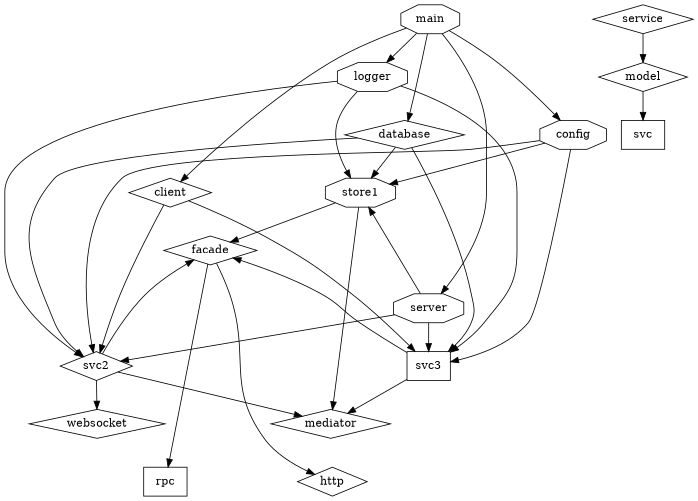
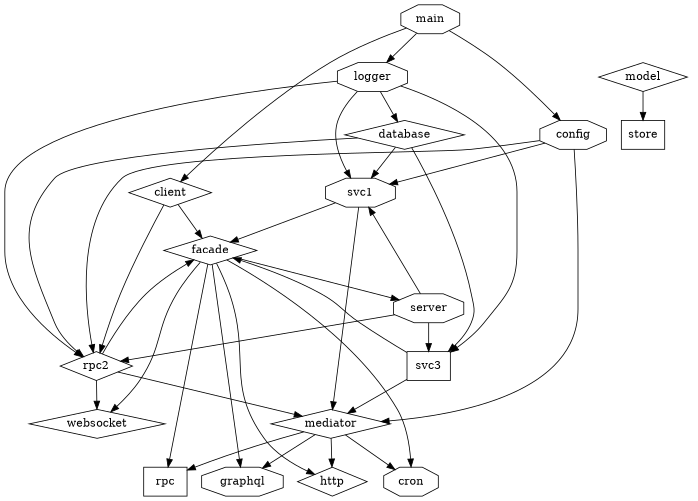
(643, 19) -> none
(419, 74) -> (387, 103)
(643, 135) -> (643, 135)
(486, 153) -> (313, 278)
(360, 193) -> (360, 193)
(307, 261) -> (188, 218)
(544, 276) -> (567, 347)
none -> (160, 335)
(96, 366) -> (96, 366)
none -> (249, 448)
none -> (331, 449)
none -> (242, 482)
none -> (411, 482)
